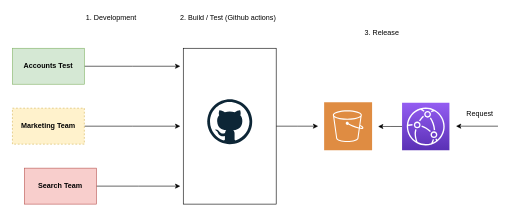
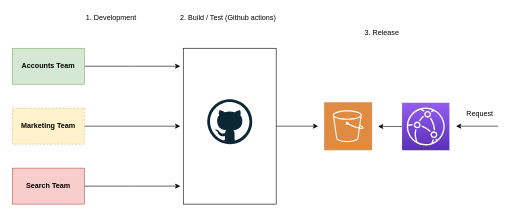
(48, 66) -> (48, 66)
(60, 186) -> (48, 186)
